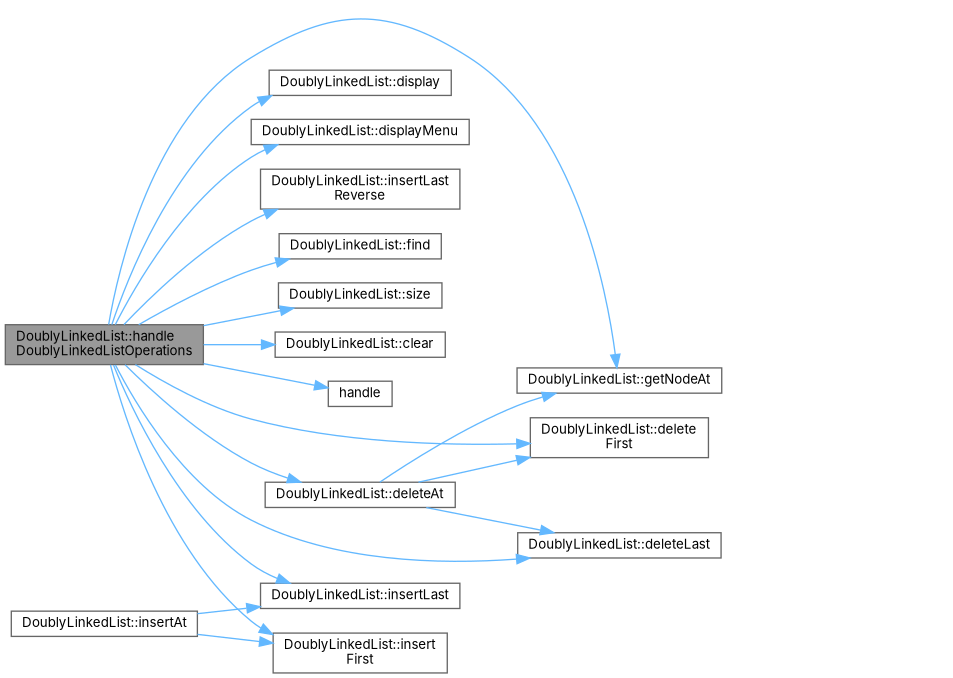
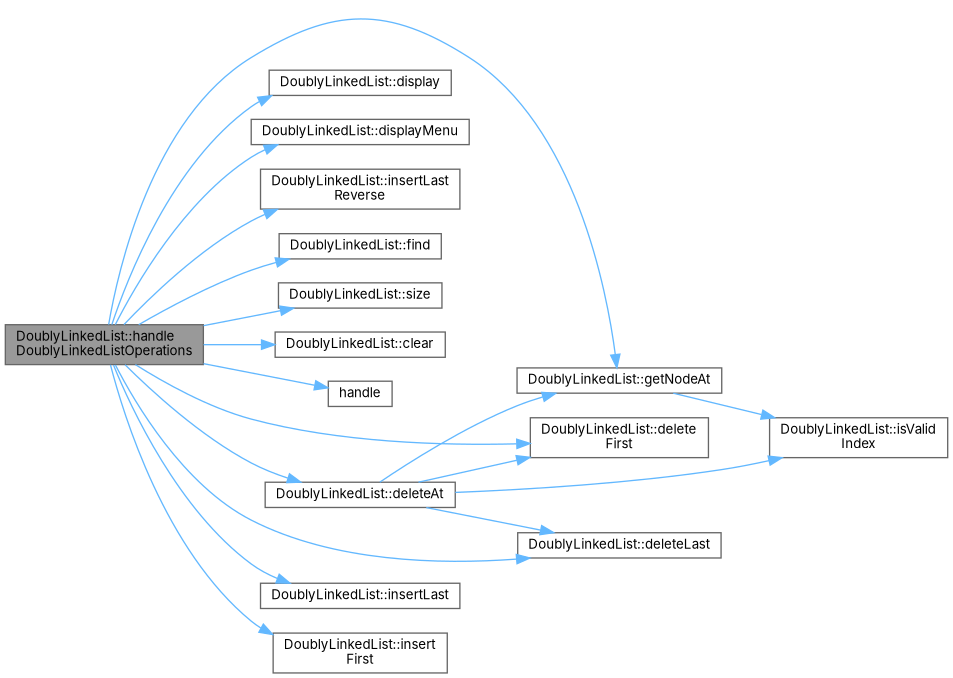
none -> (859, 438)
(104, 624) -> none
